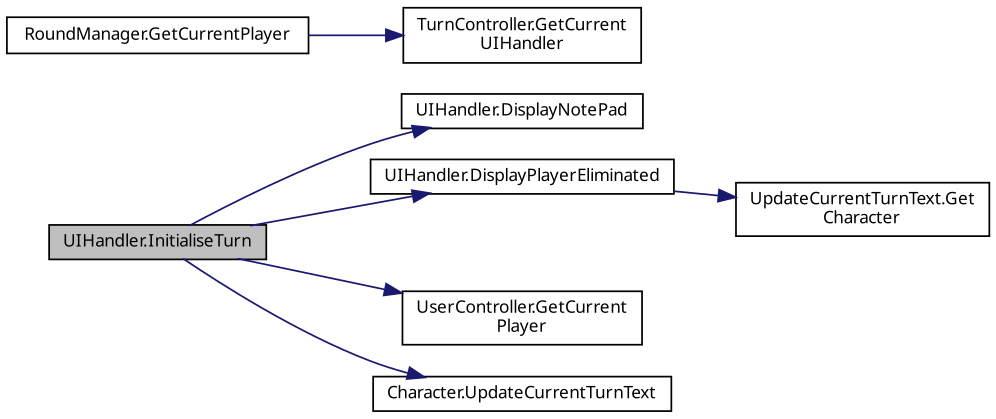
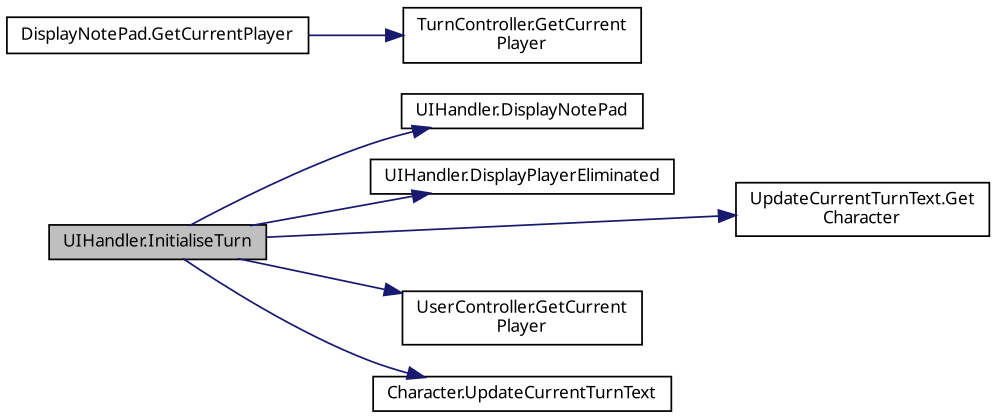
(158, 35) -> (158, 35)
(522, 35) -> (522, 35)
(696, 193) -> (493, 227)
